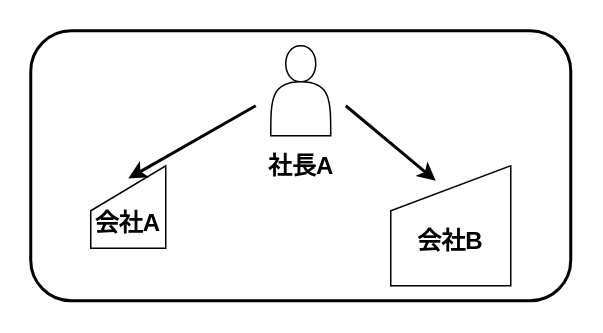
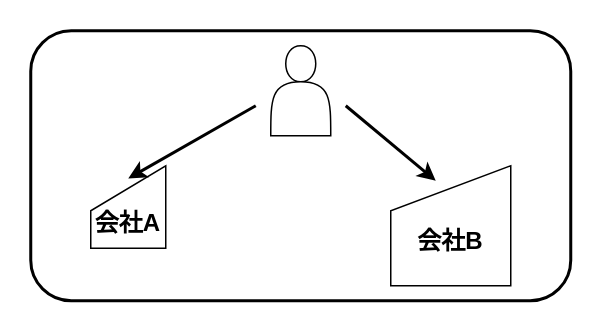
(301, 181) -> none
